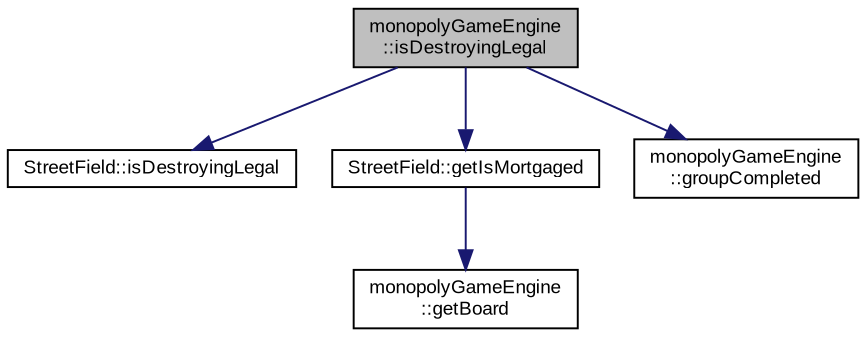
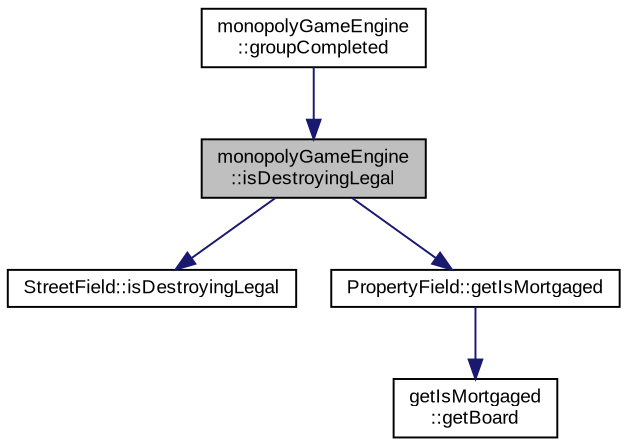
(597, 99) -> (314, 93)
(466, 169) -> (475, 288)
(466, 299) -> (475, 408)
